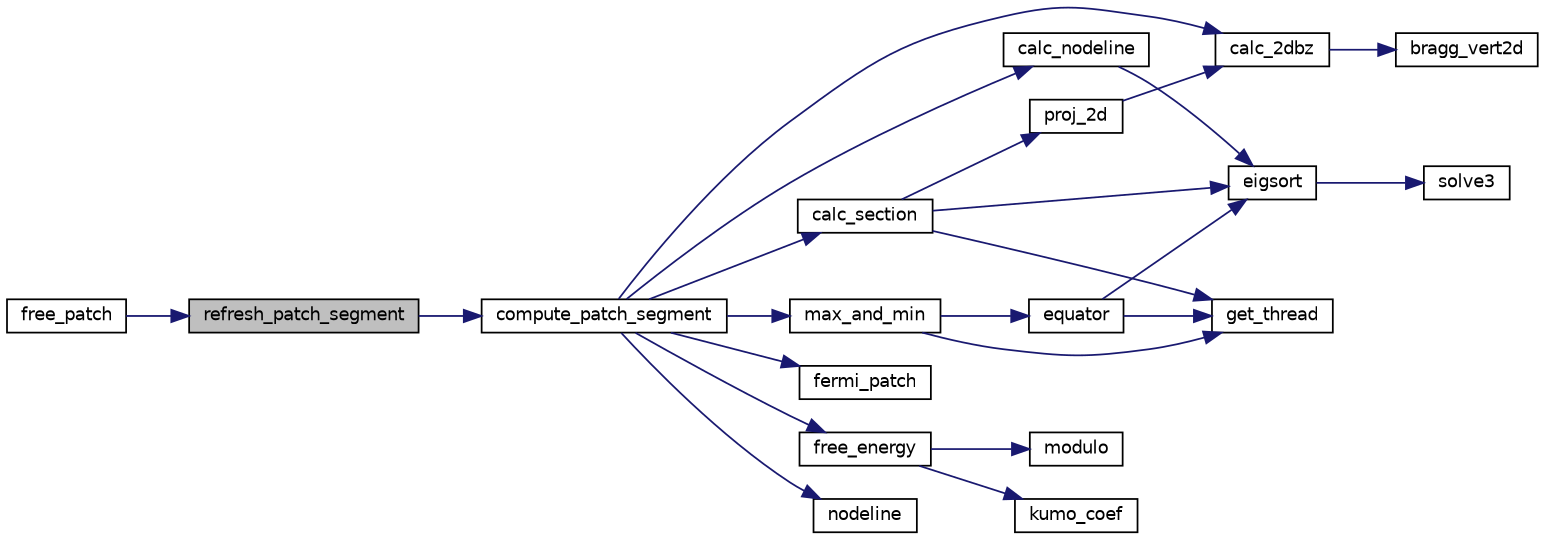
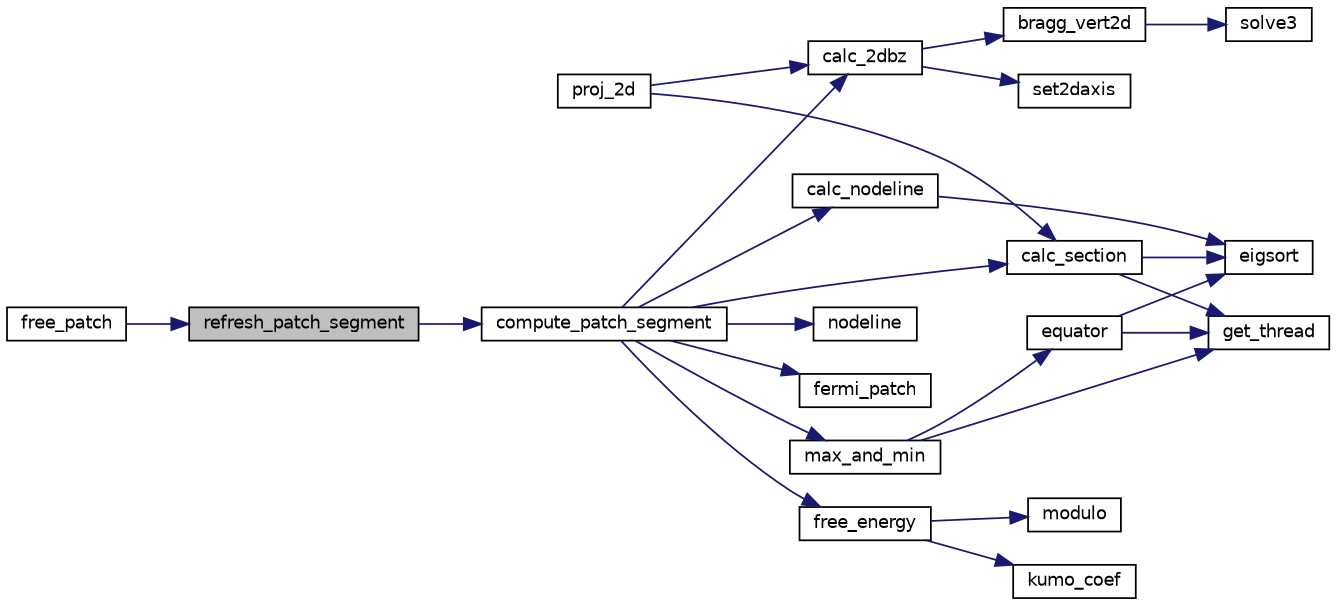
none -> (1074, 91)
(963, 170) -> (859, 129)
(1361, 183) -> (1177, 25)
